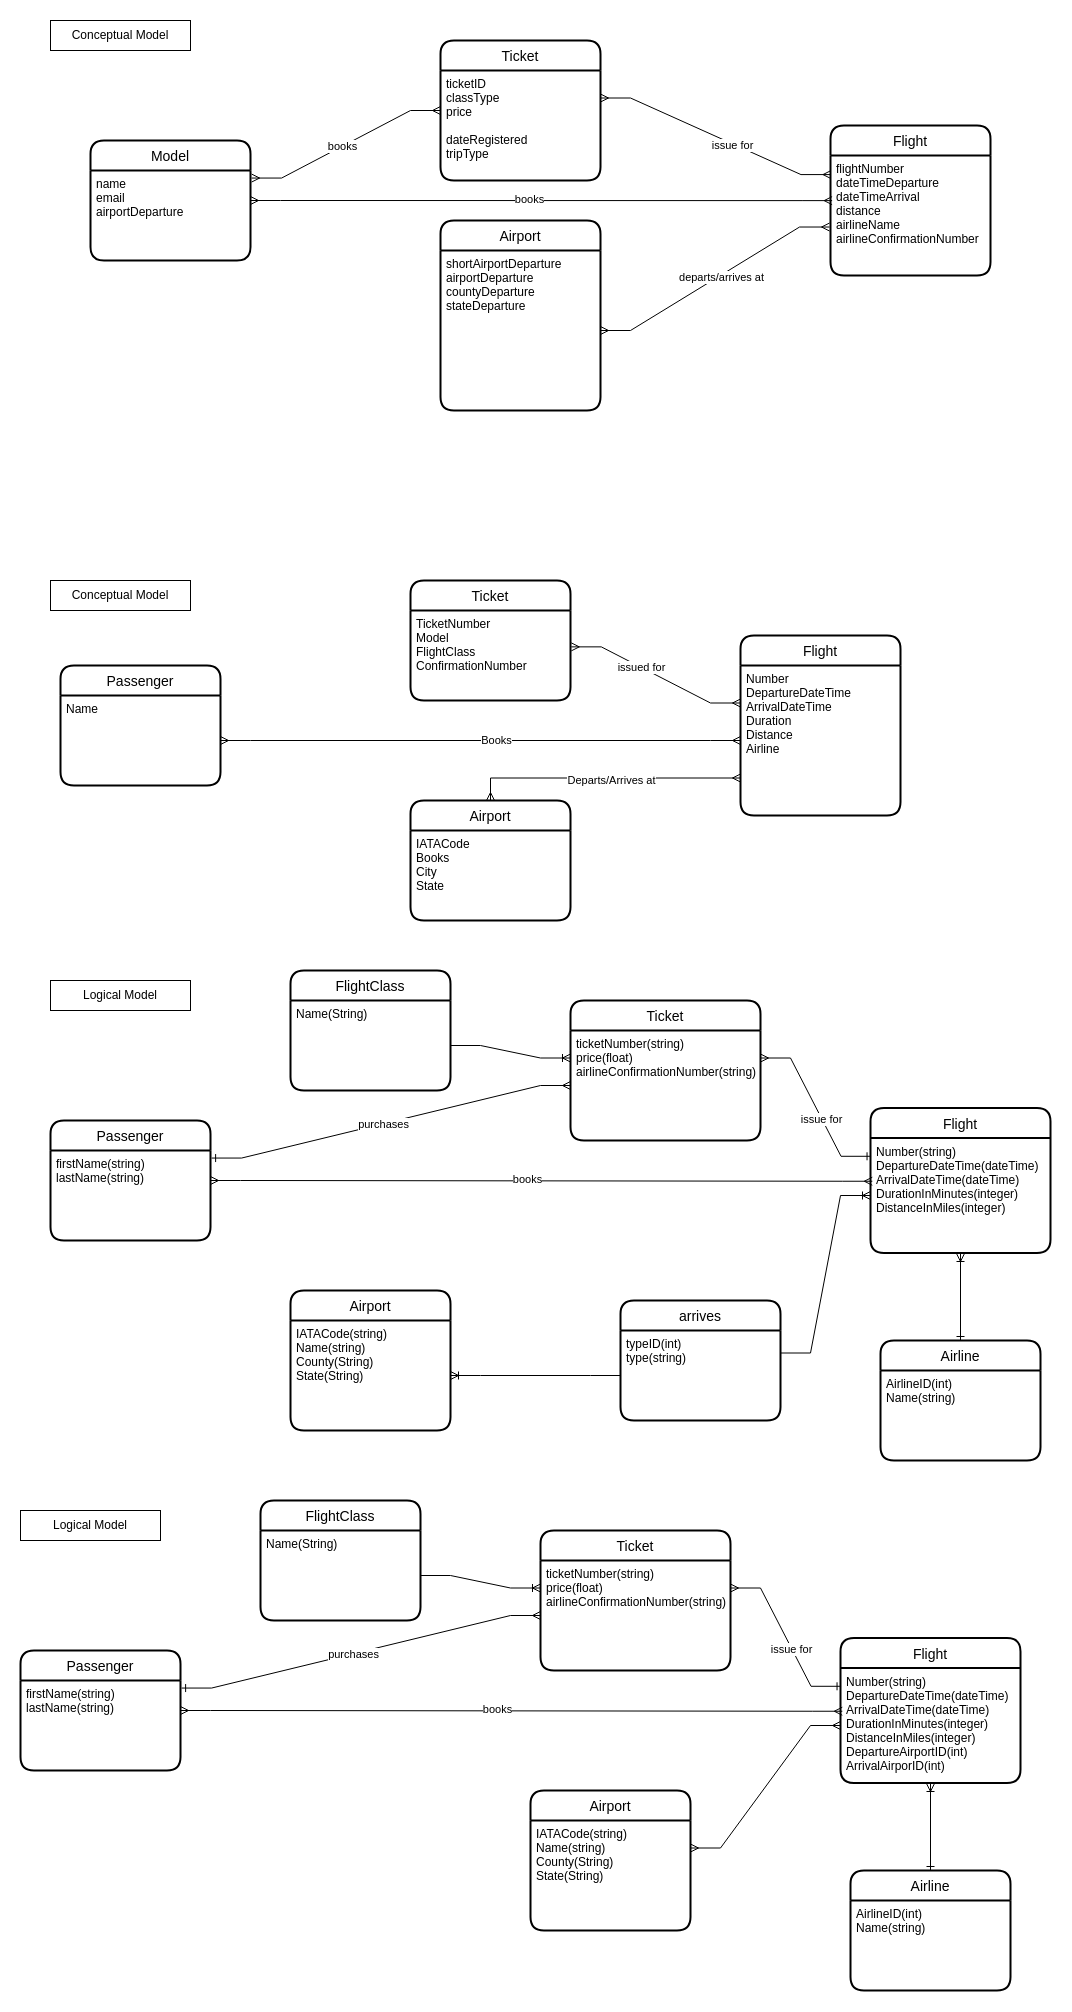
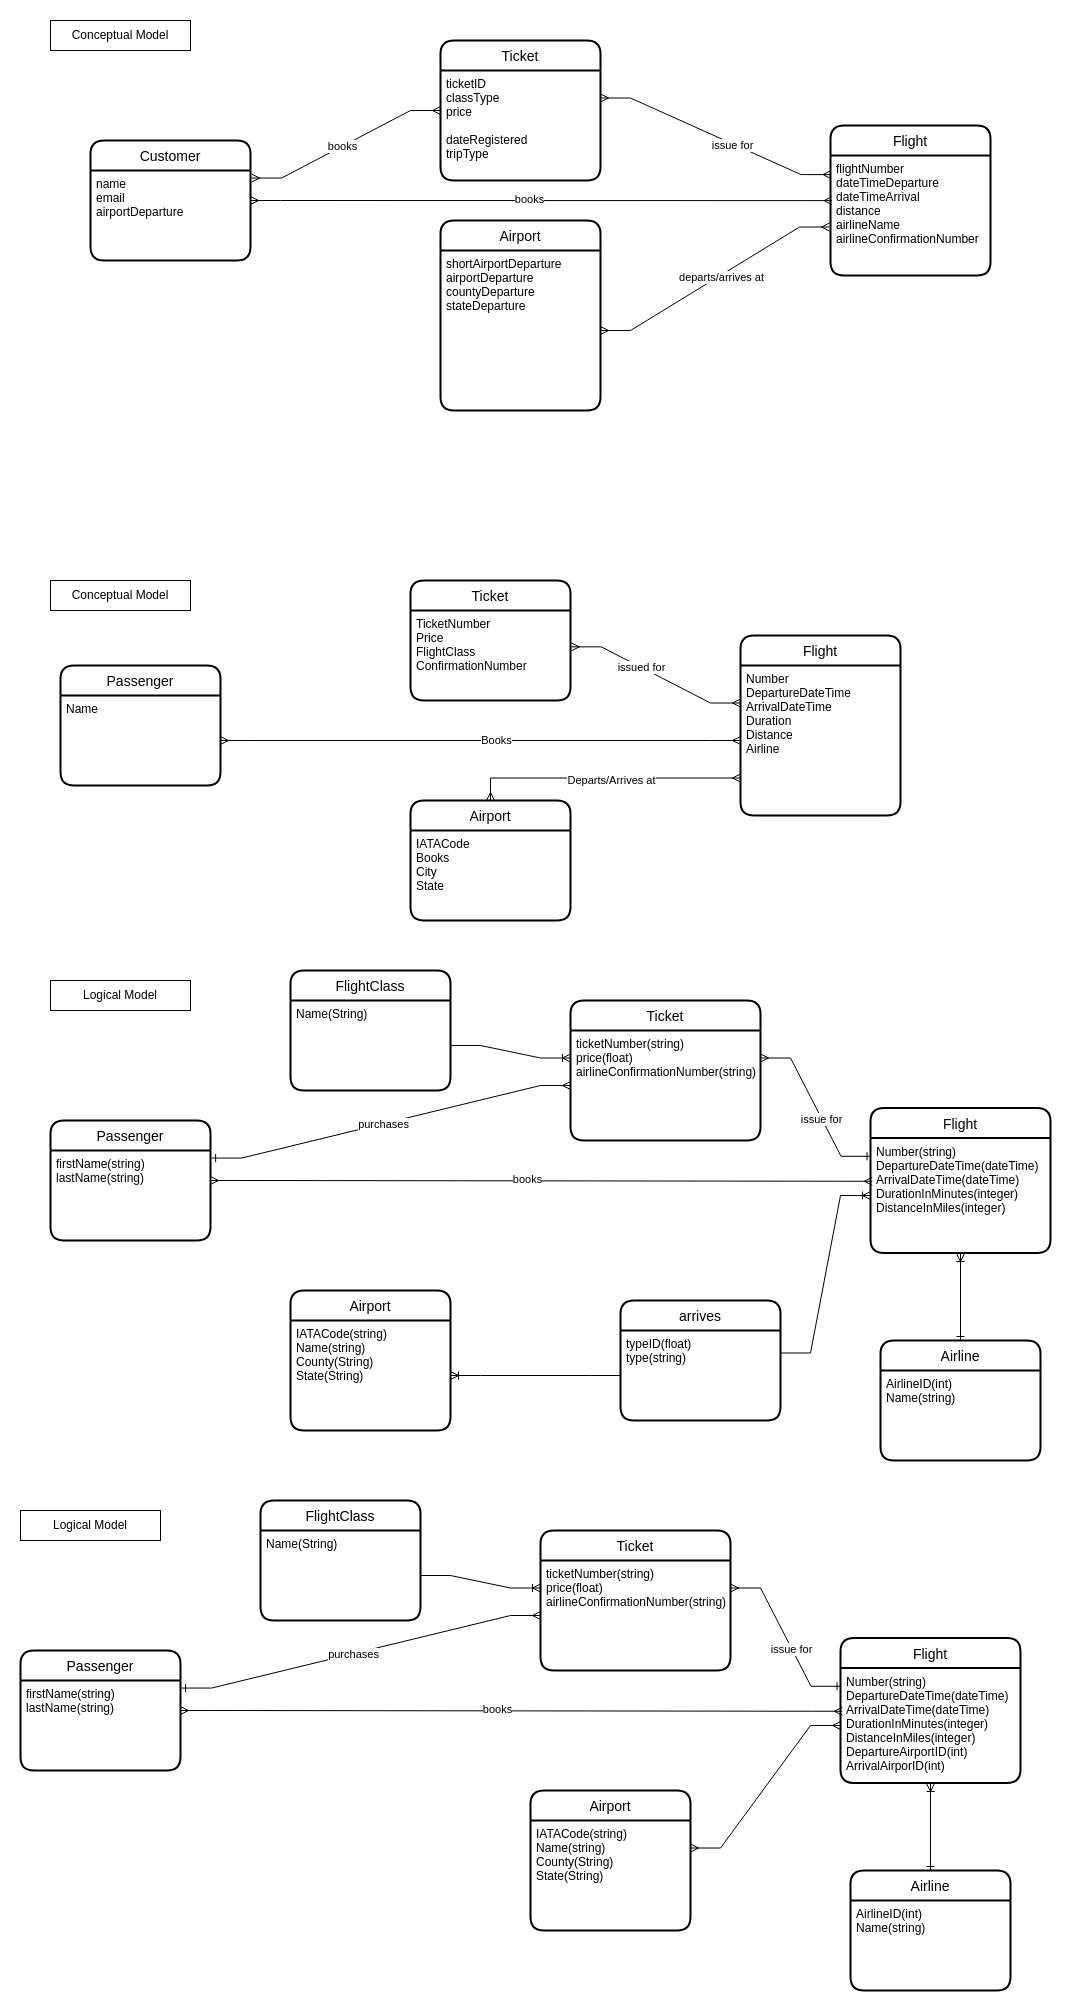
(170, 156) -> (170, 156)
(455, 624) -> (455, 624)
(661, 1344) -> (668, 1344)
